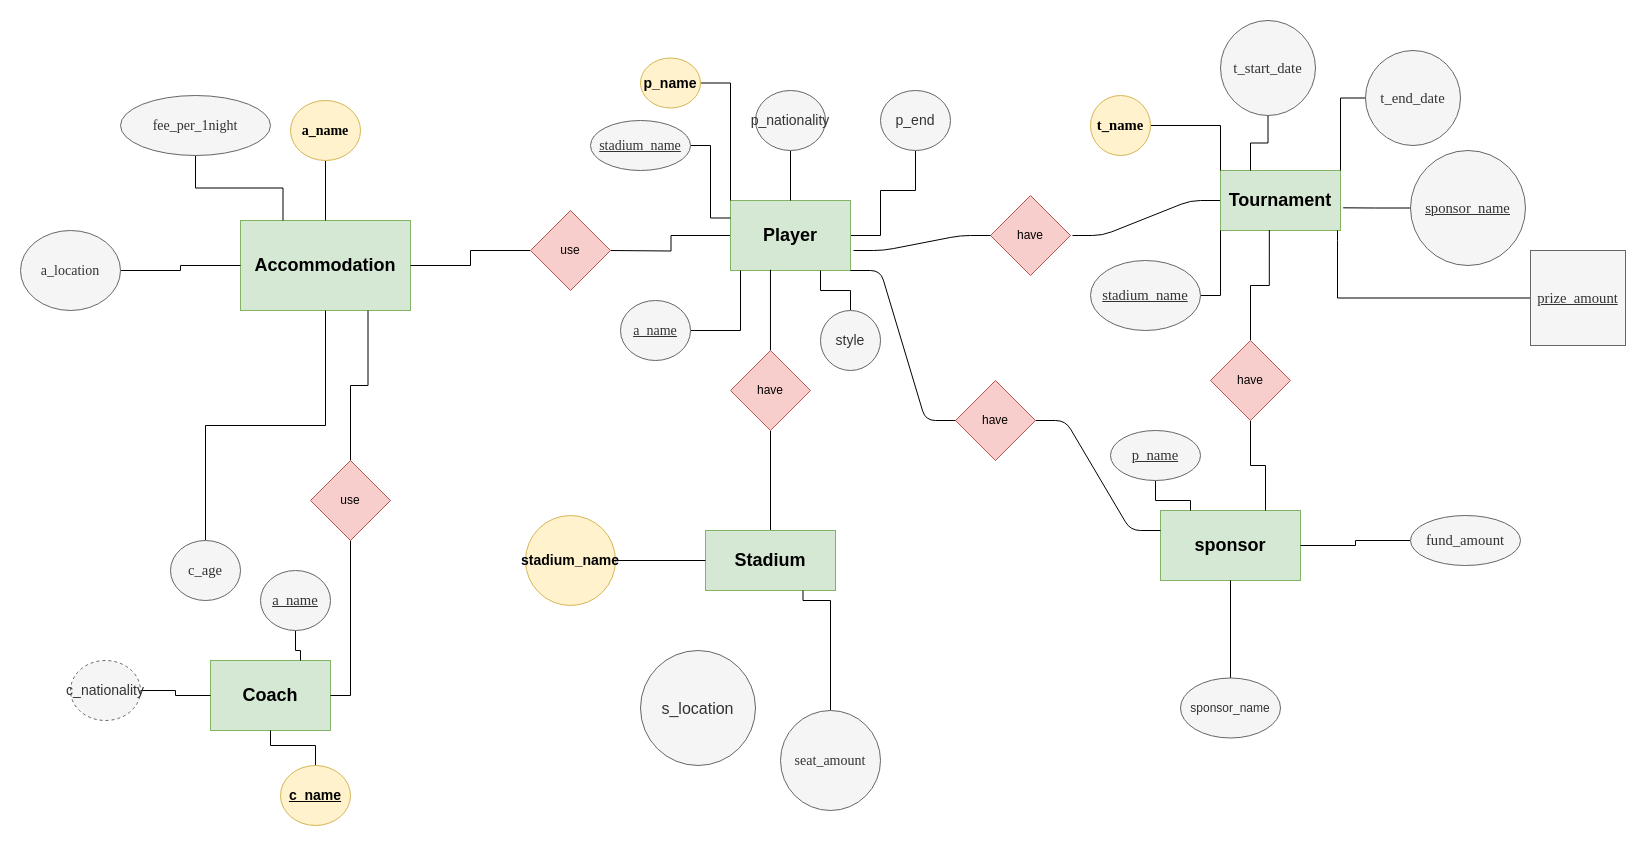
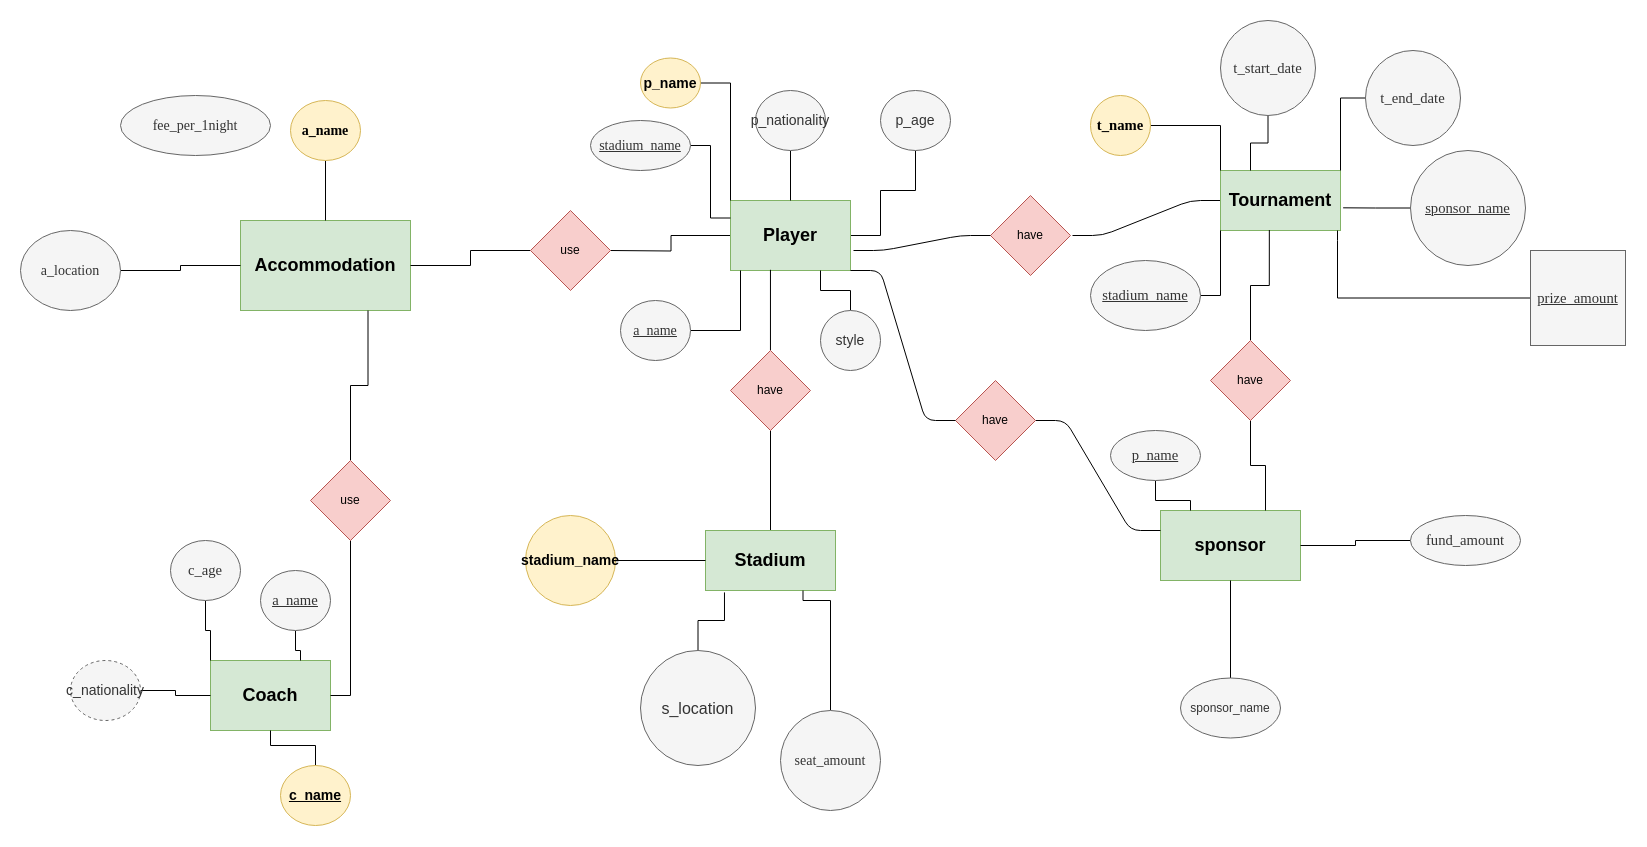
(916, 121) -> (916, 121)
(239, 188) -> none
(266, 426) -> (208, 631)
none -> (710, 621)
